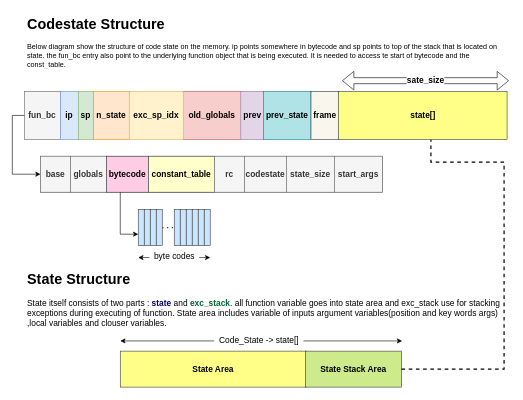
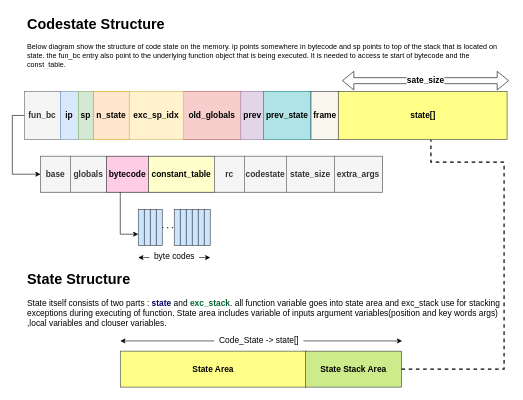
(359, 174) -> (359, 174)
